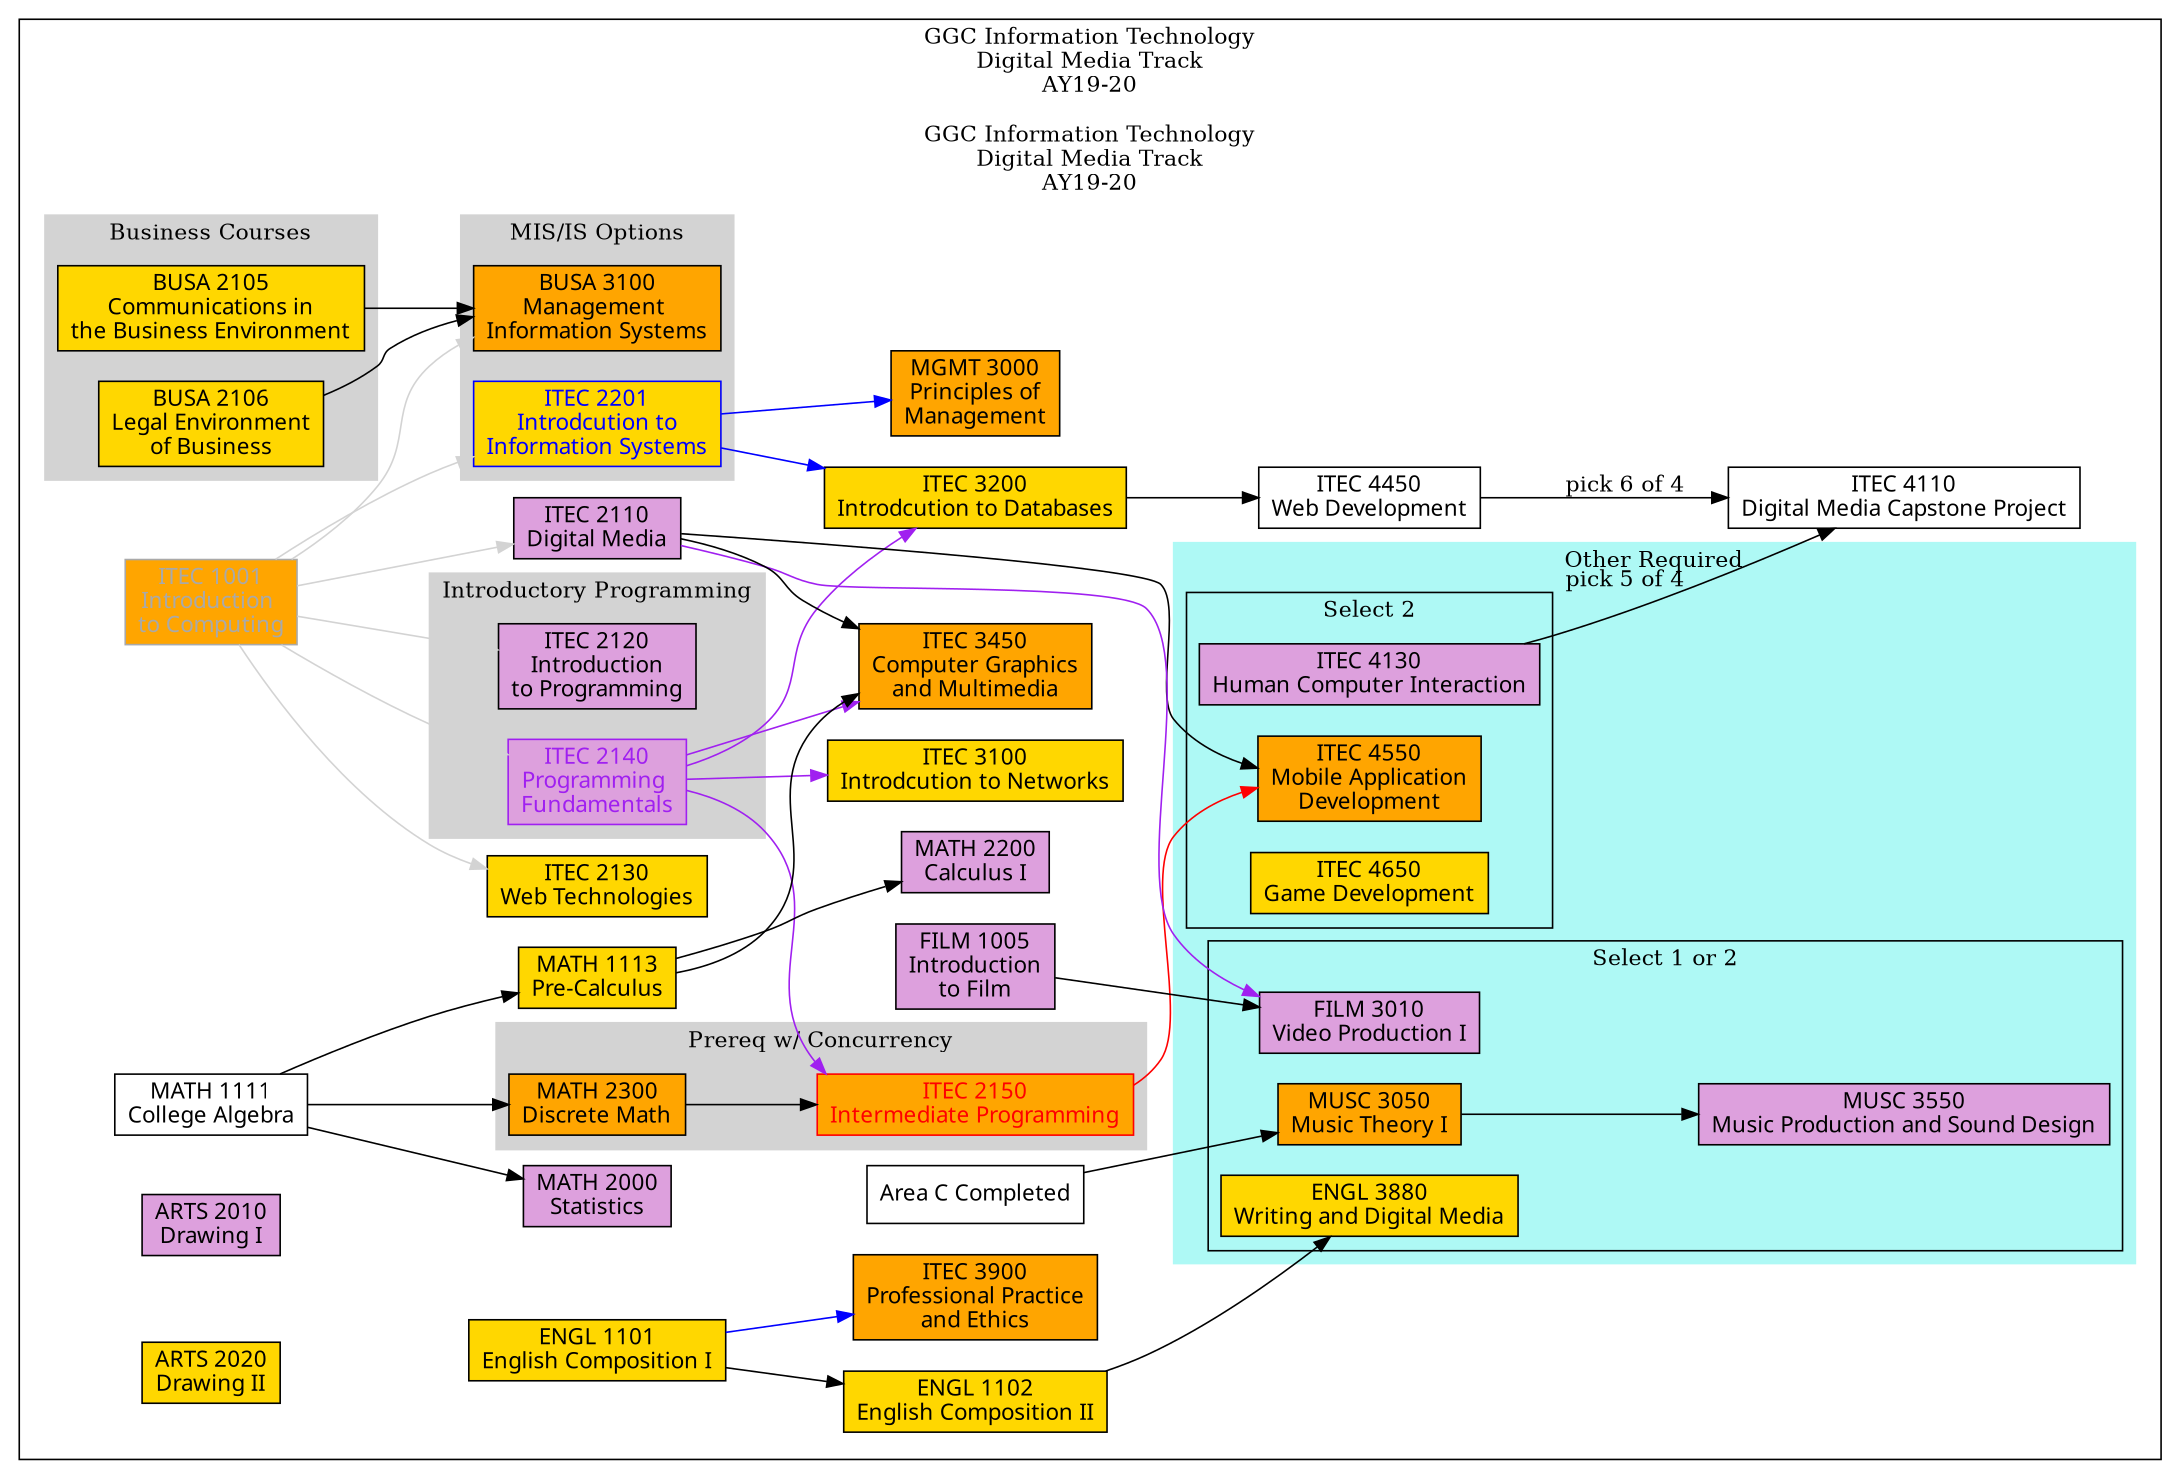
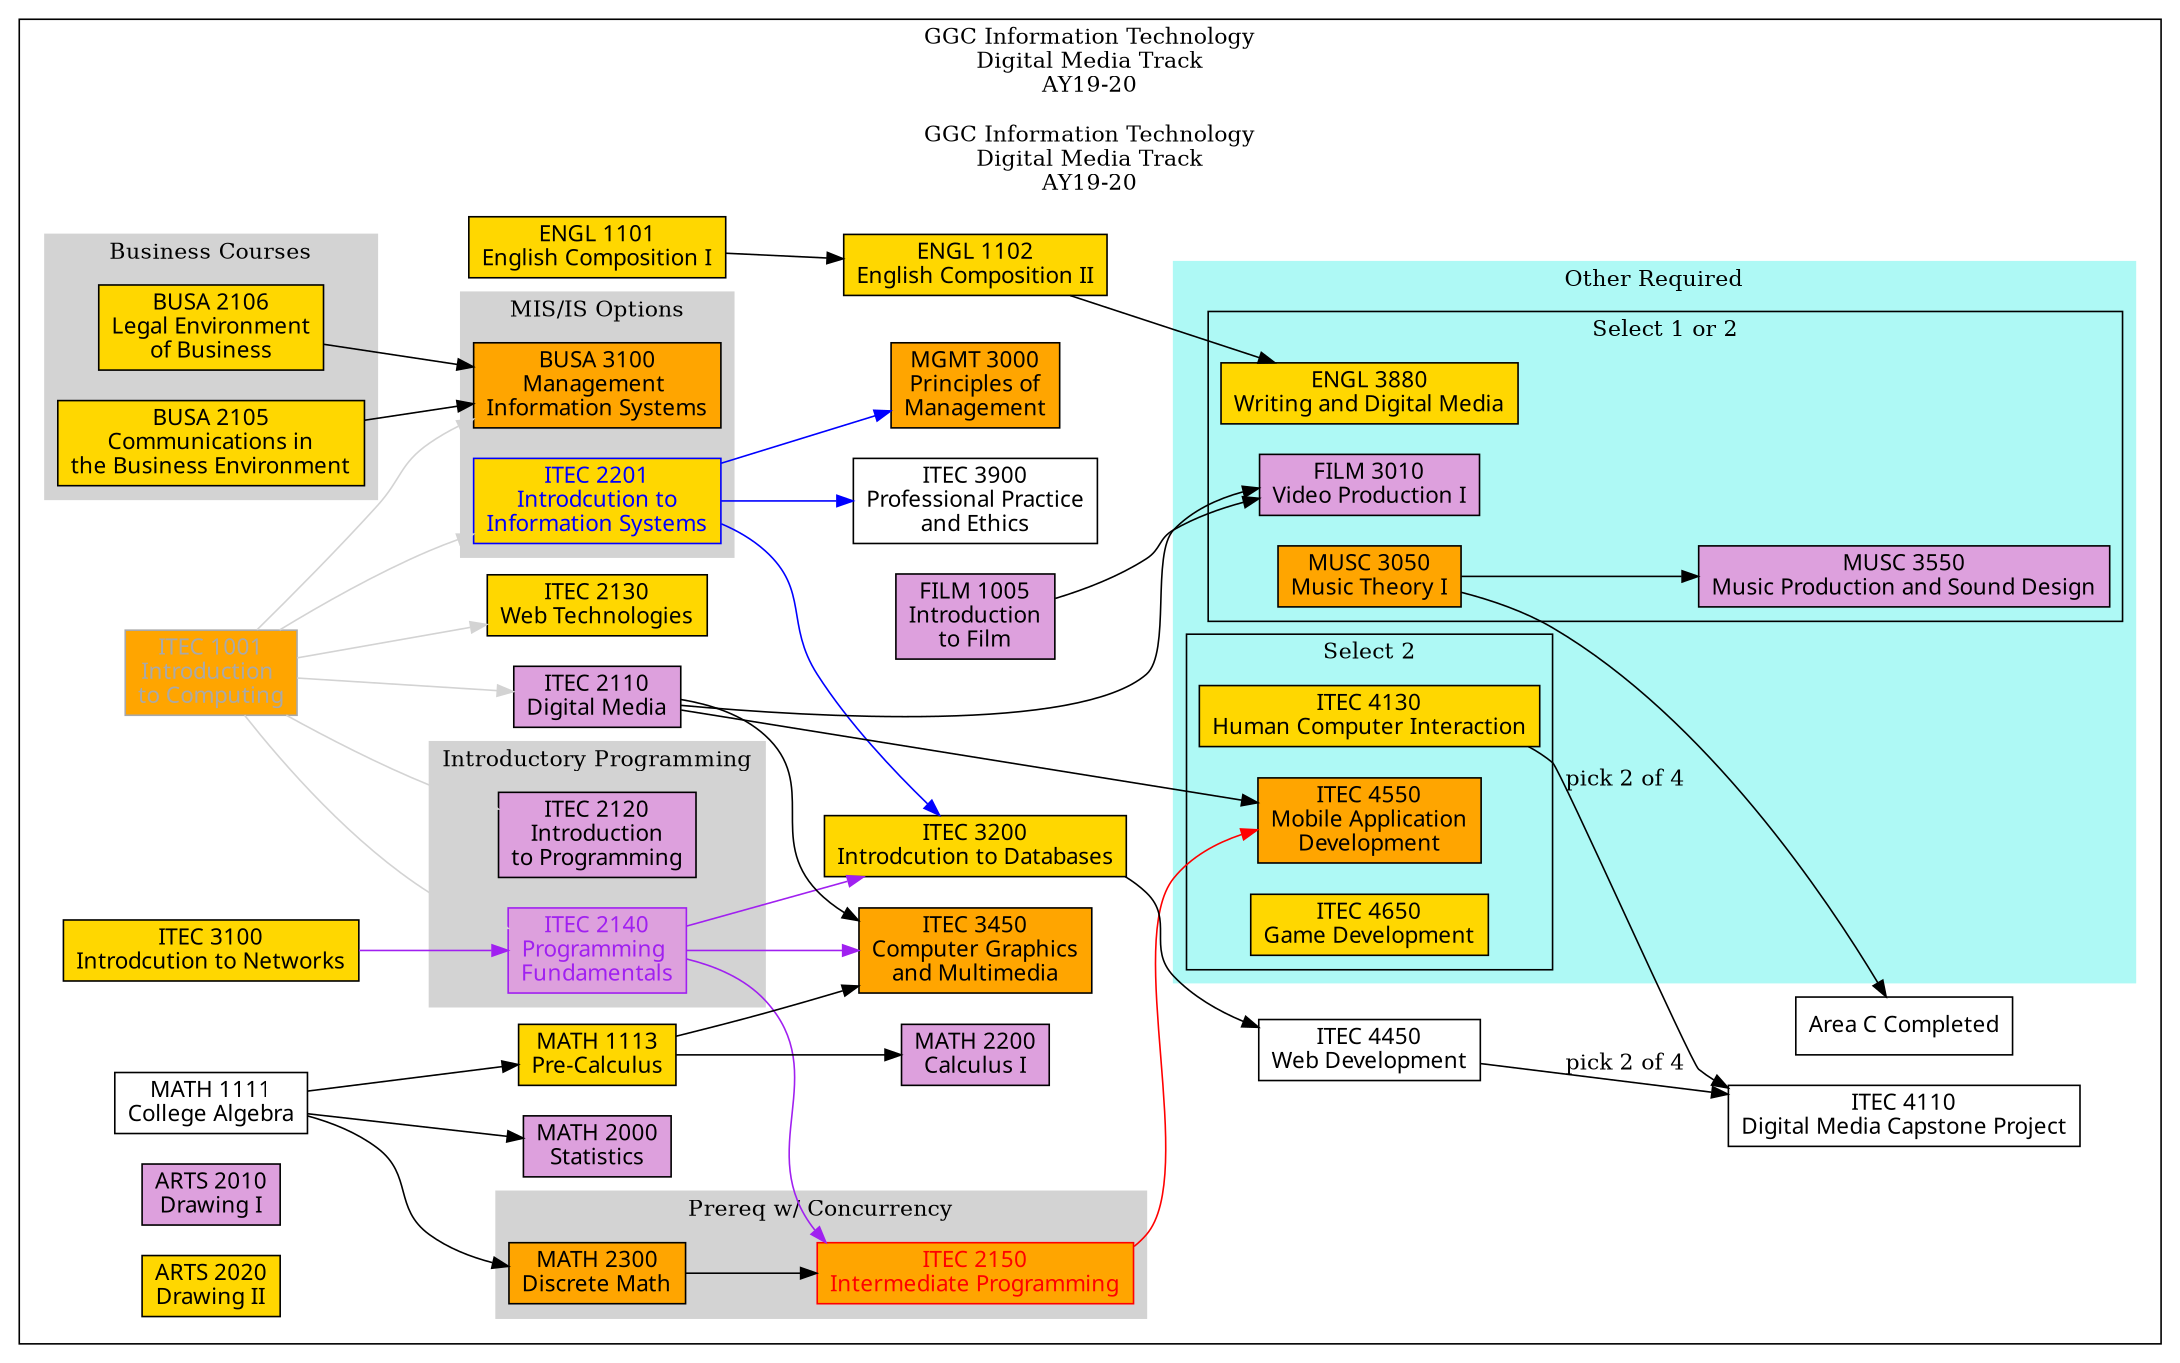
(1626, 486) -> (1626, 1064)
(1626, 580) -> (1626, 779)
(1123, 600) -> (1031, 710)
(1370, 674) -> (1370, 716)
(749, 777) -> (419, 950)
(1164, 1156) -> (1702, 750)
(975, 1297) -> (975, 501)
(782, 1324) -> (779, 501)
